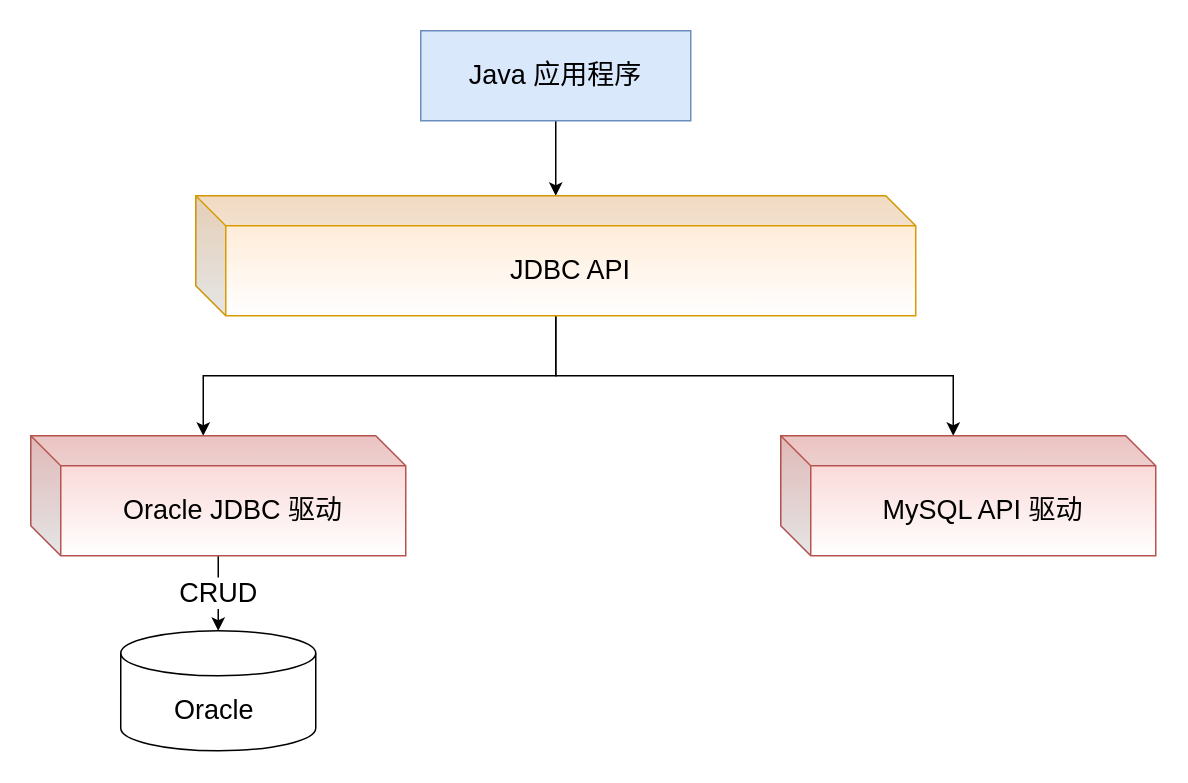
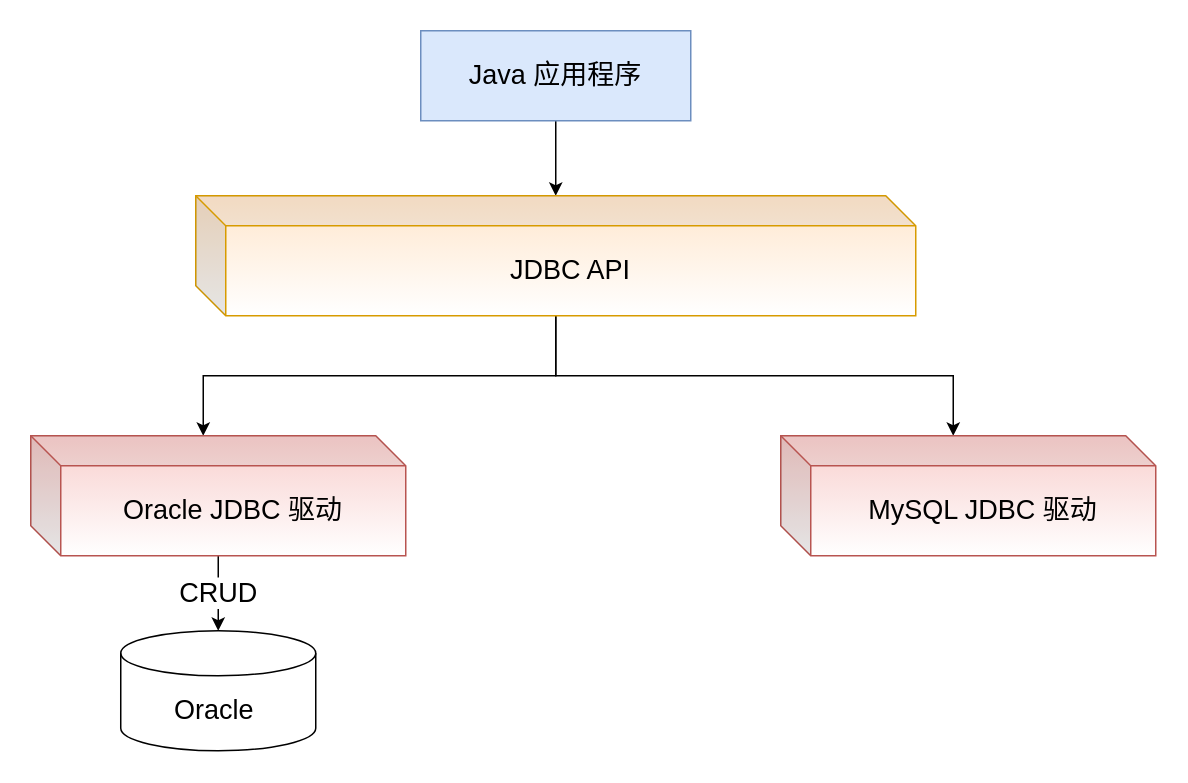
(983, 511) -> (983, 511)
